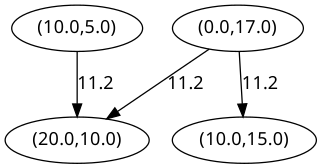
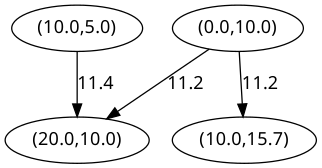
(238, 28) -> (238, 28)
(96, 84) -> (96, 84)
(244, 140) -> (244, 140)
